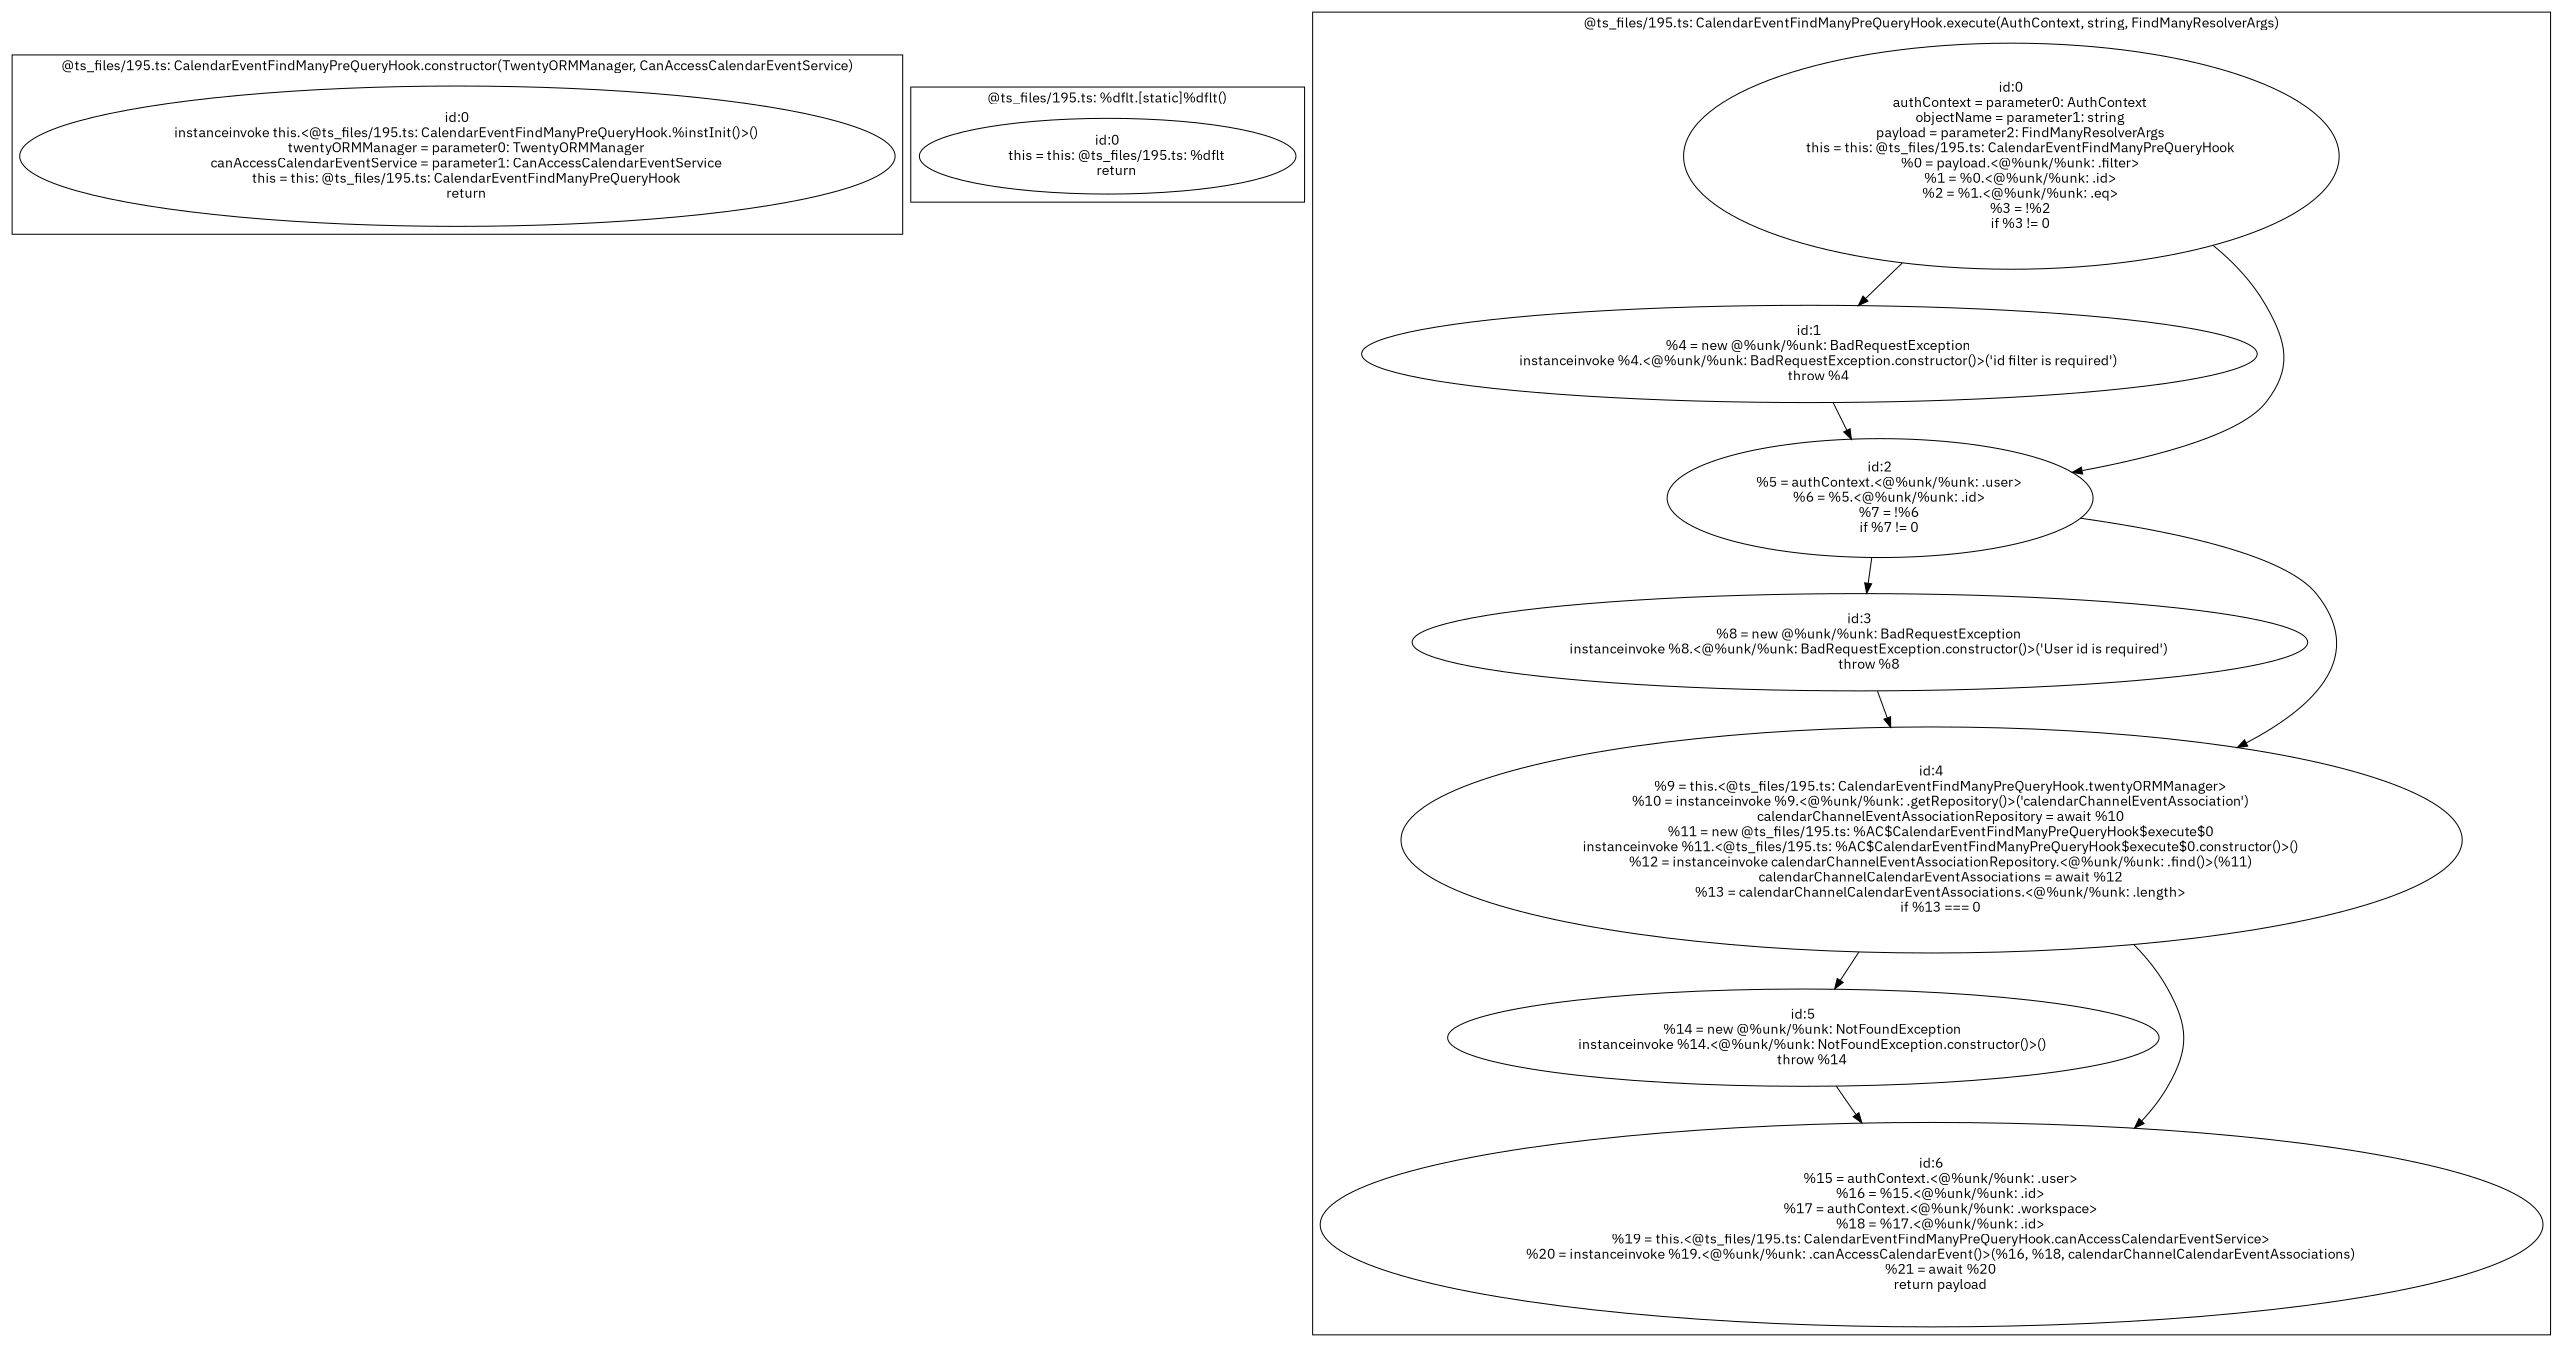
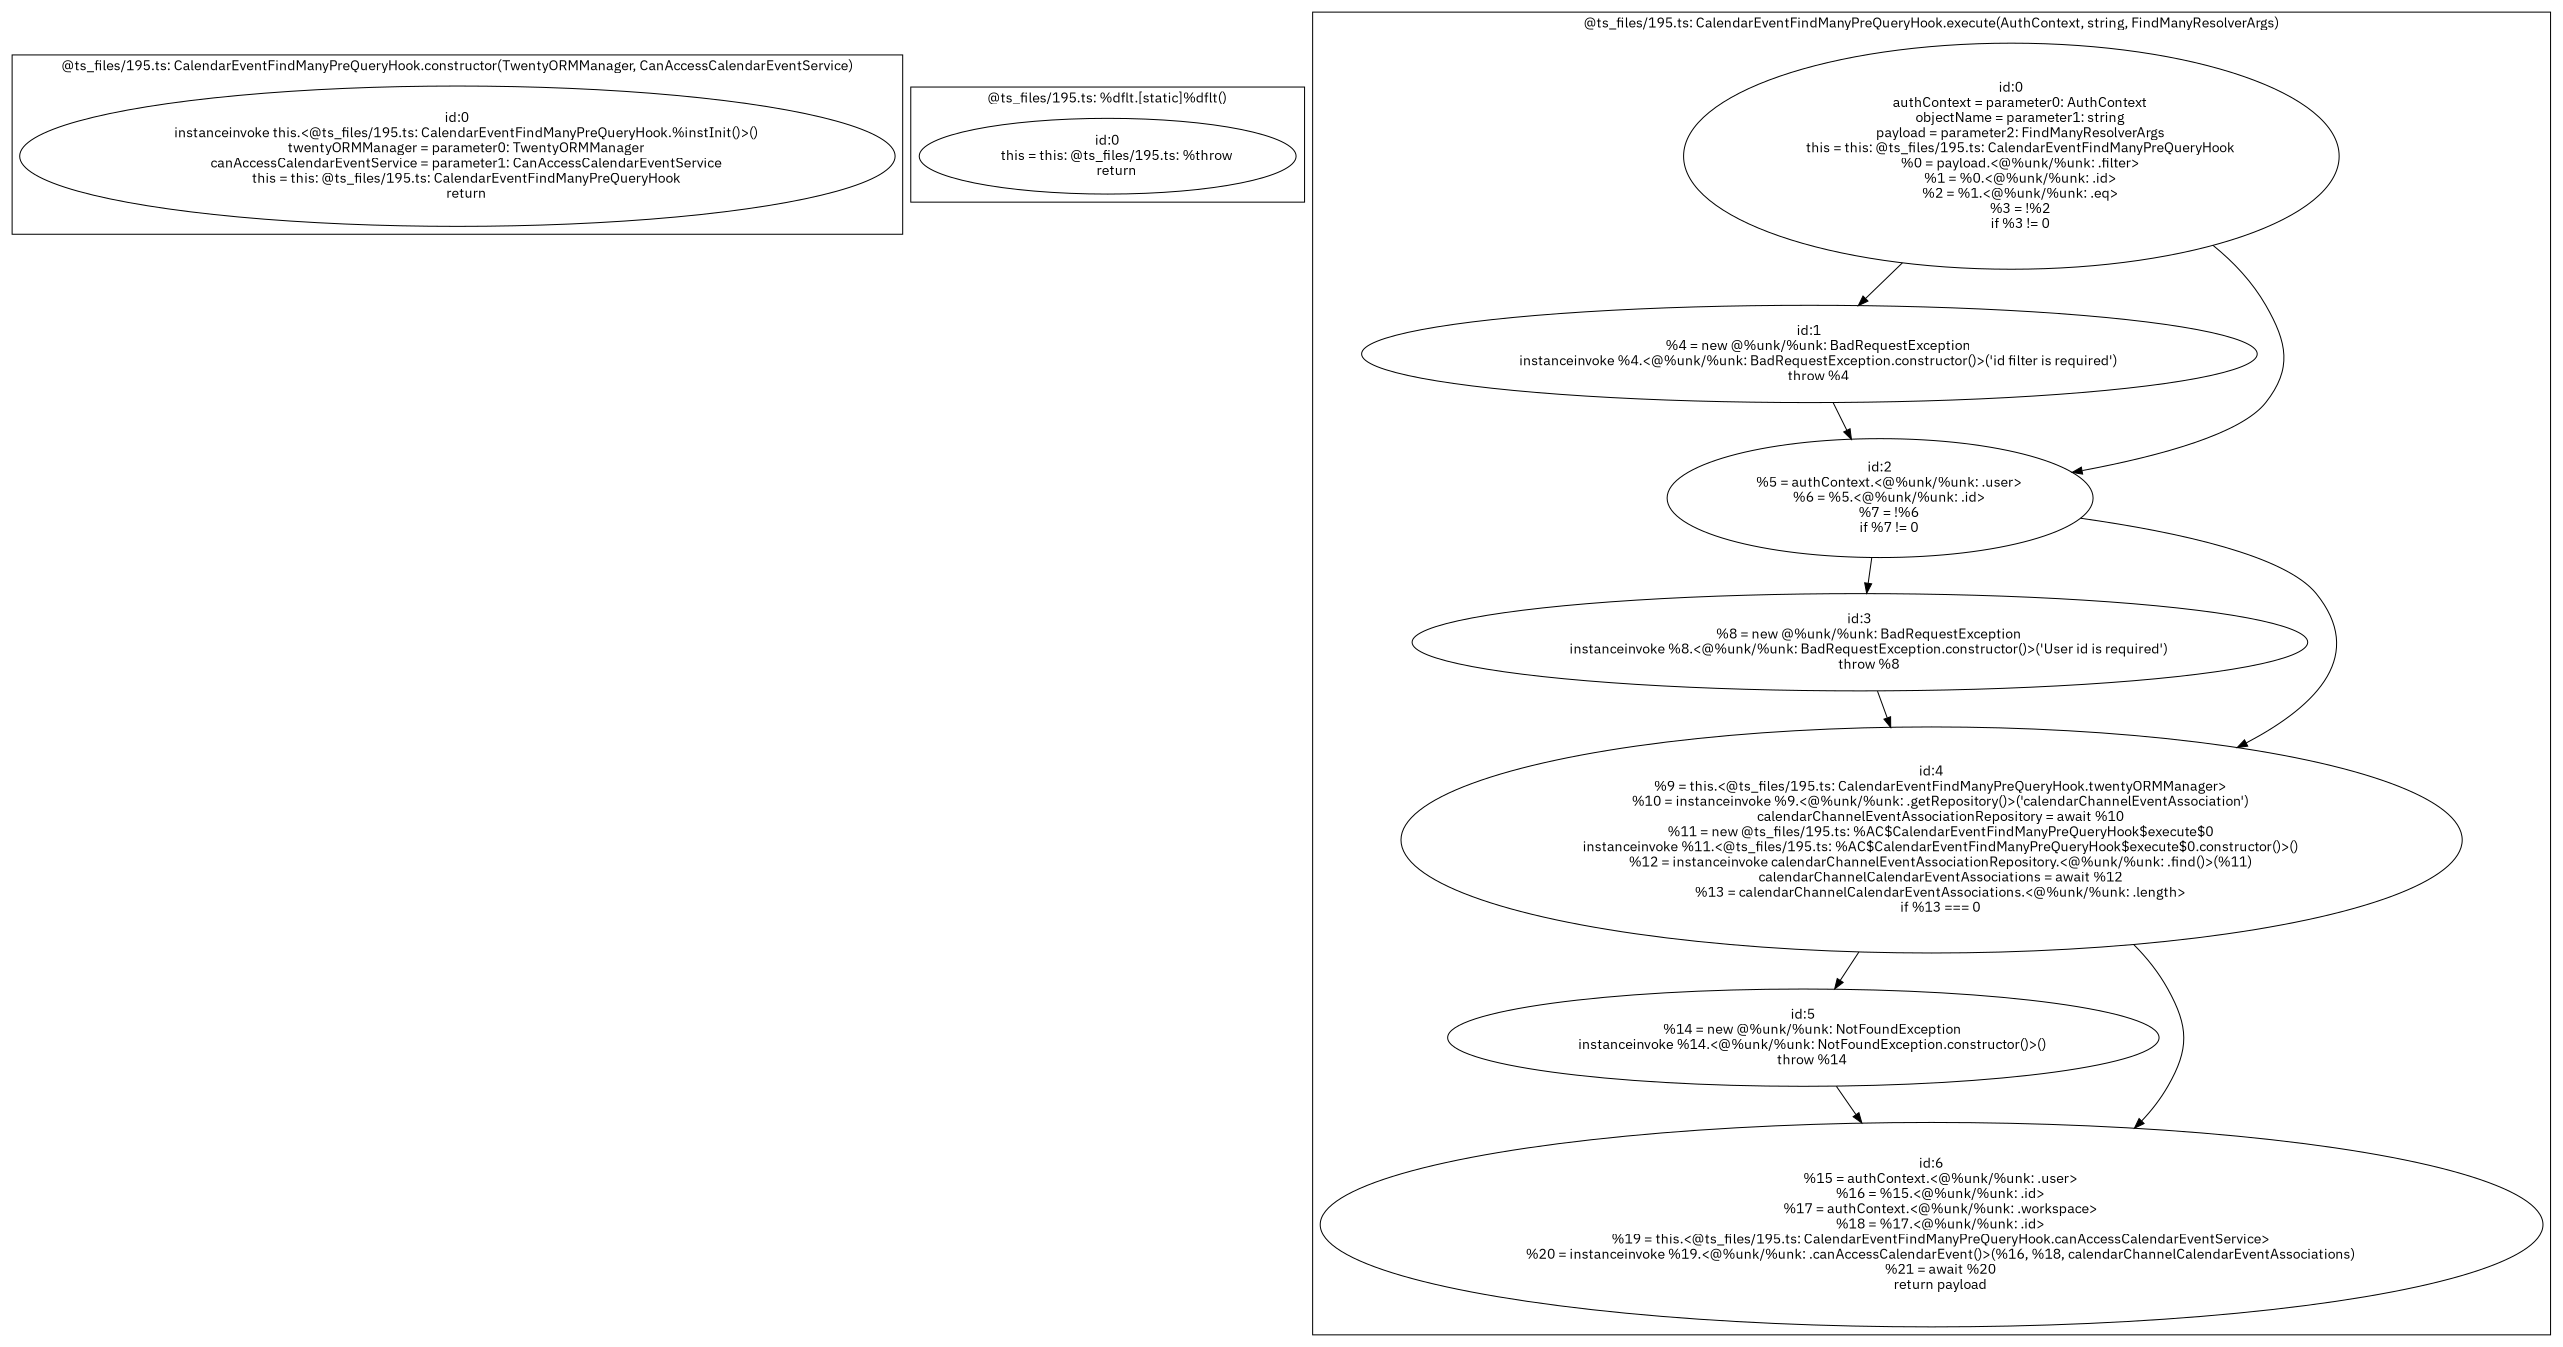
(1108, 156) -> (1108, 156)
